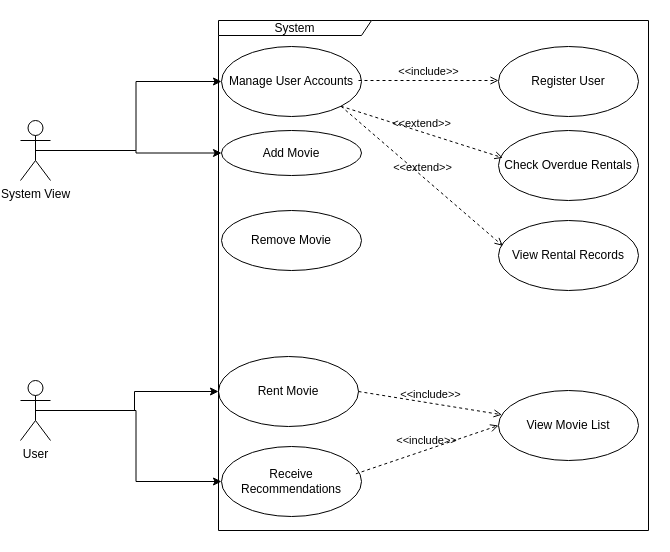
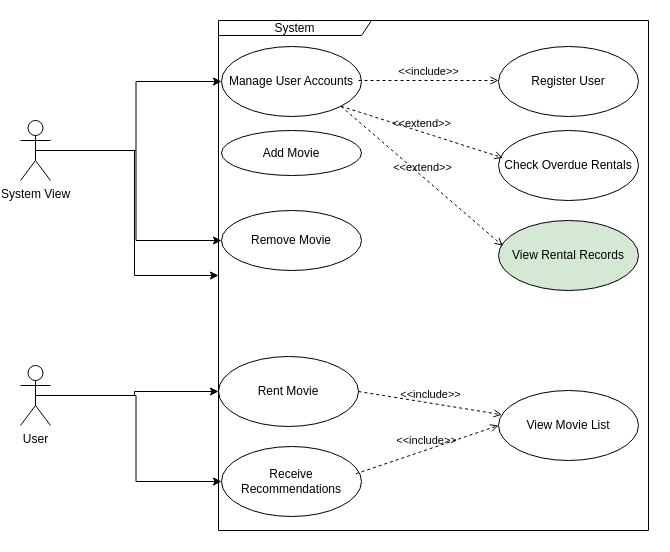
(176, 153) -> (135, 252)
none -> (136, 238)
(569, 256) -> (569, 256)
(36, 411) -> (36, 396)
